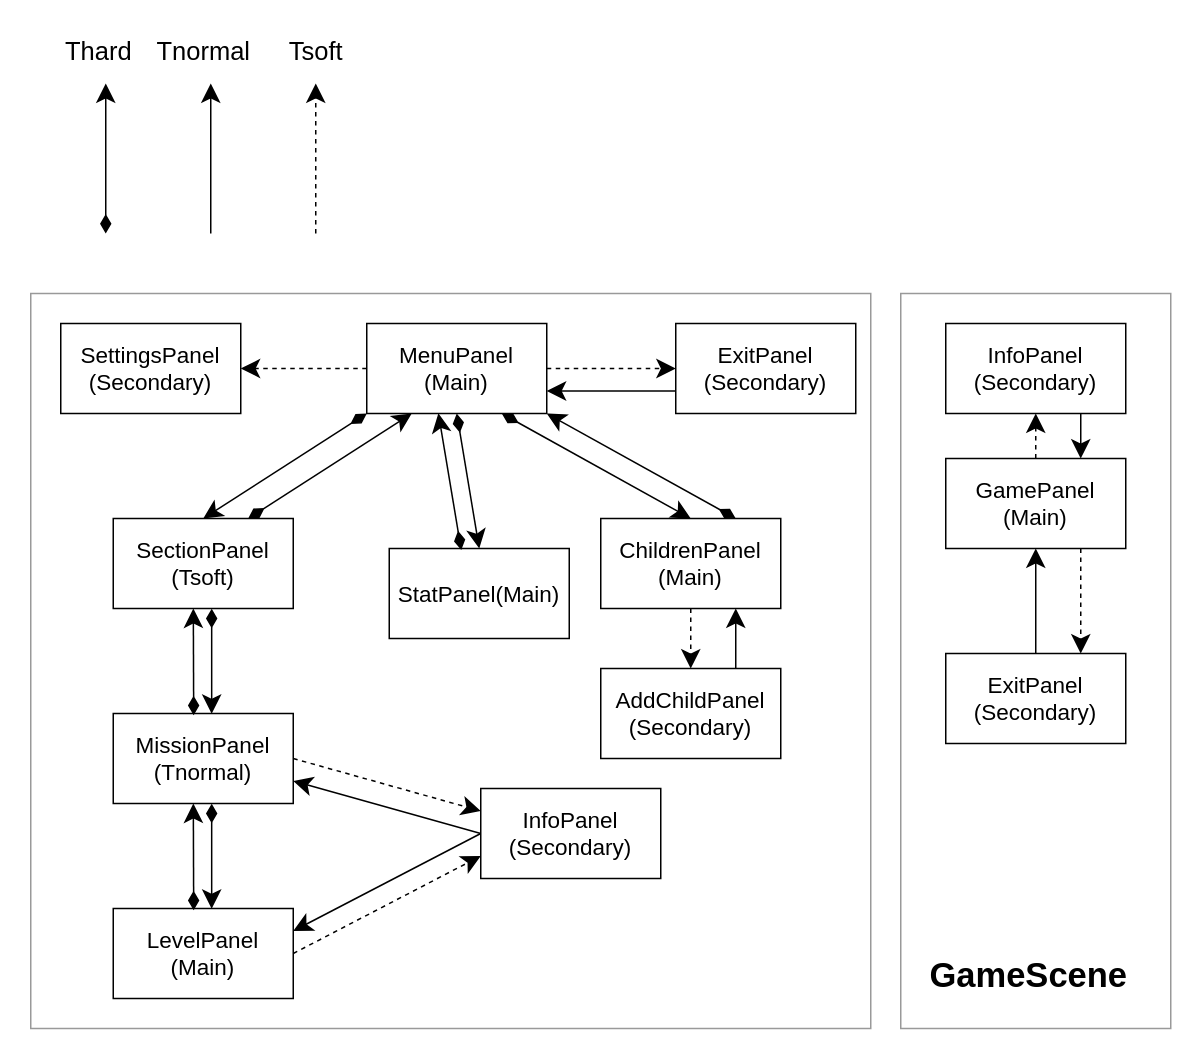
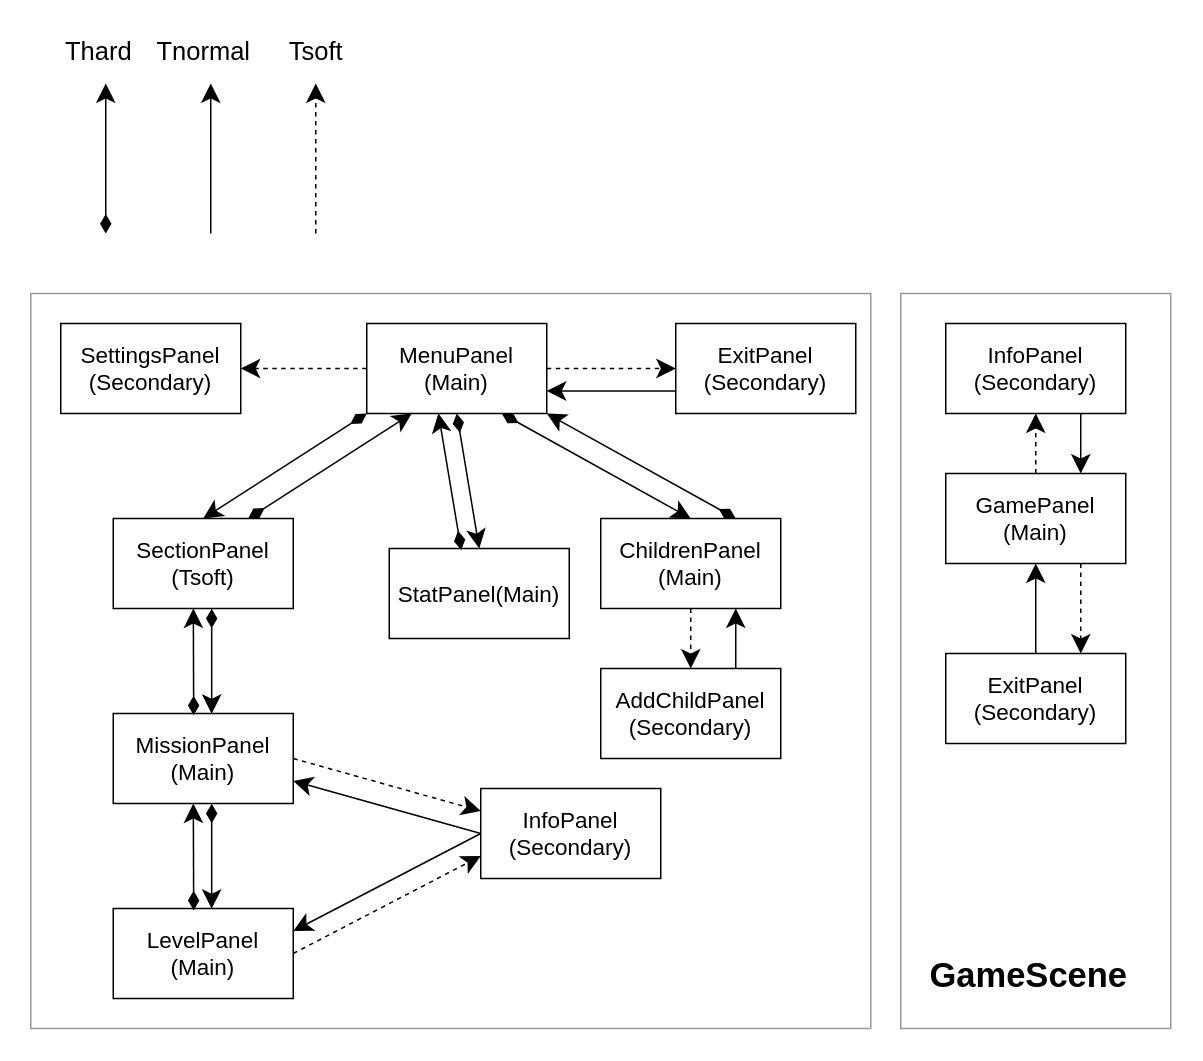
(1036, 503) -> (1036, 518)
(203, 758) -> (203, 758)
